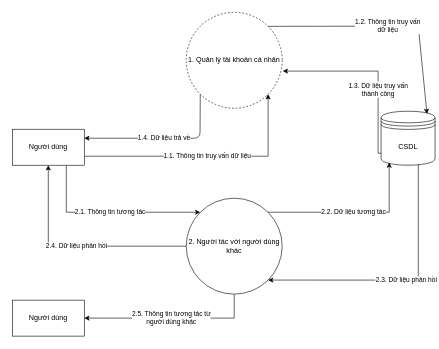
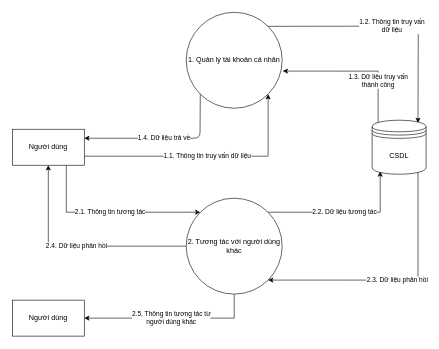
(234, 60) -> (234, 60)
(408, 138) -> (399, 147)
(234, 246) -> (234, 246)
